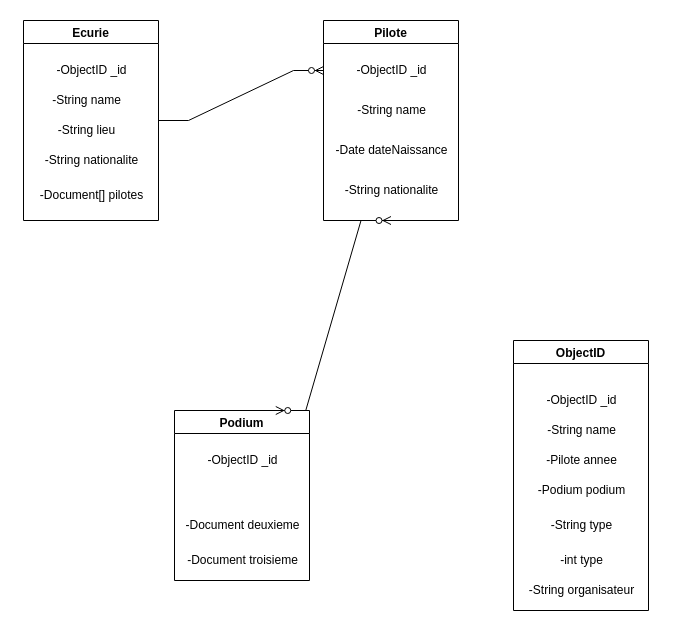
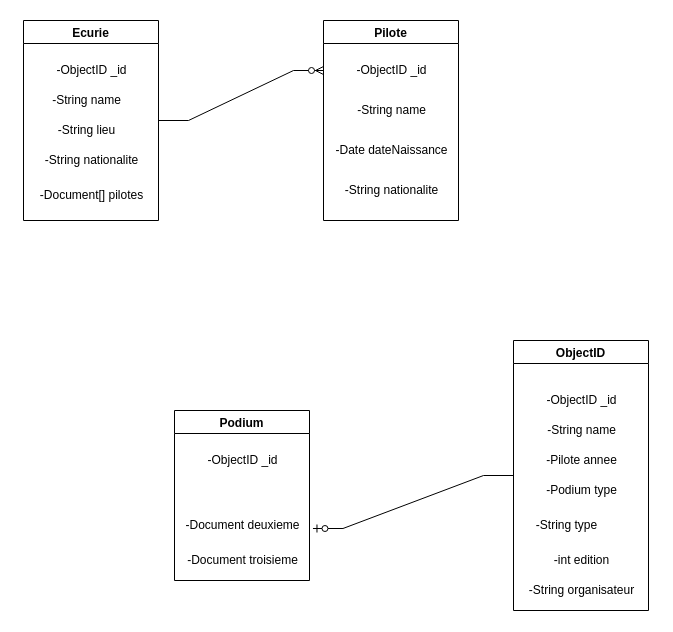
(333, 318) -> none
(582, 491) -> (582, 491)
none -> (412, 502)
(581, 526) -> (566, 526)
(582, 561) -> (582, 561)
